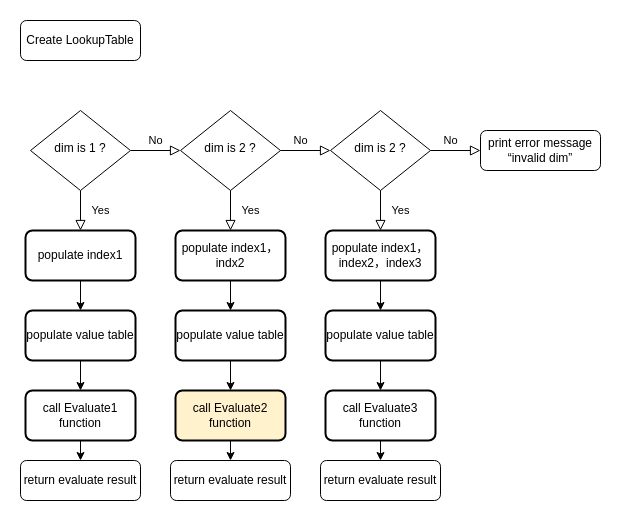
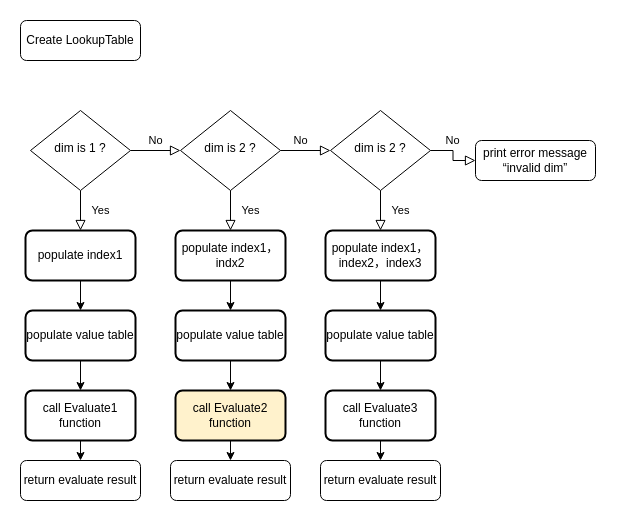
(541, 151) -> (536, 161)
